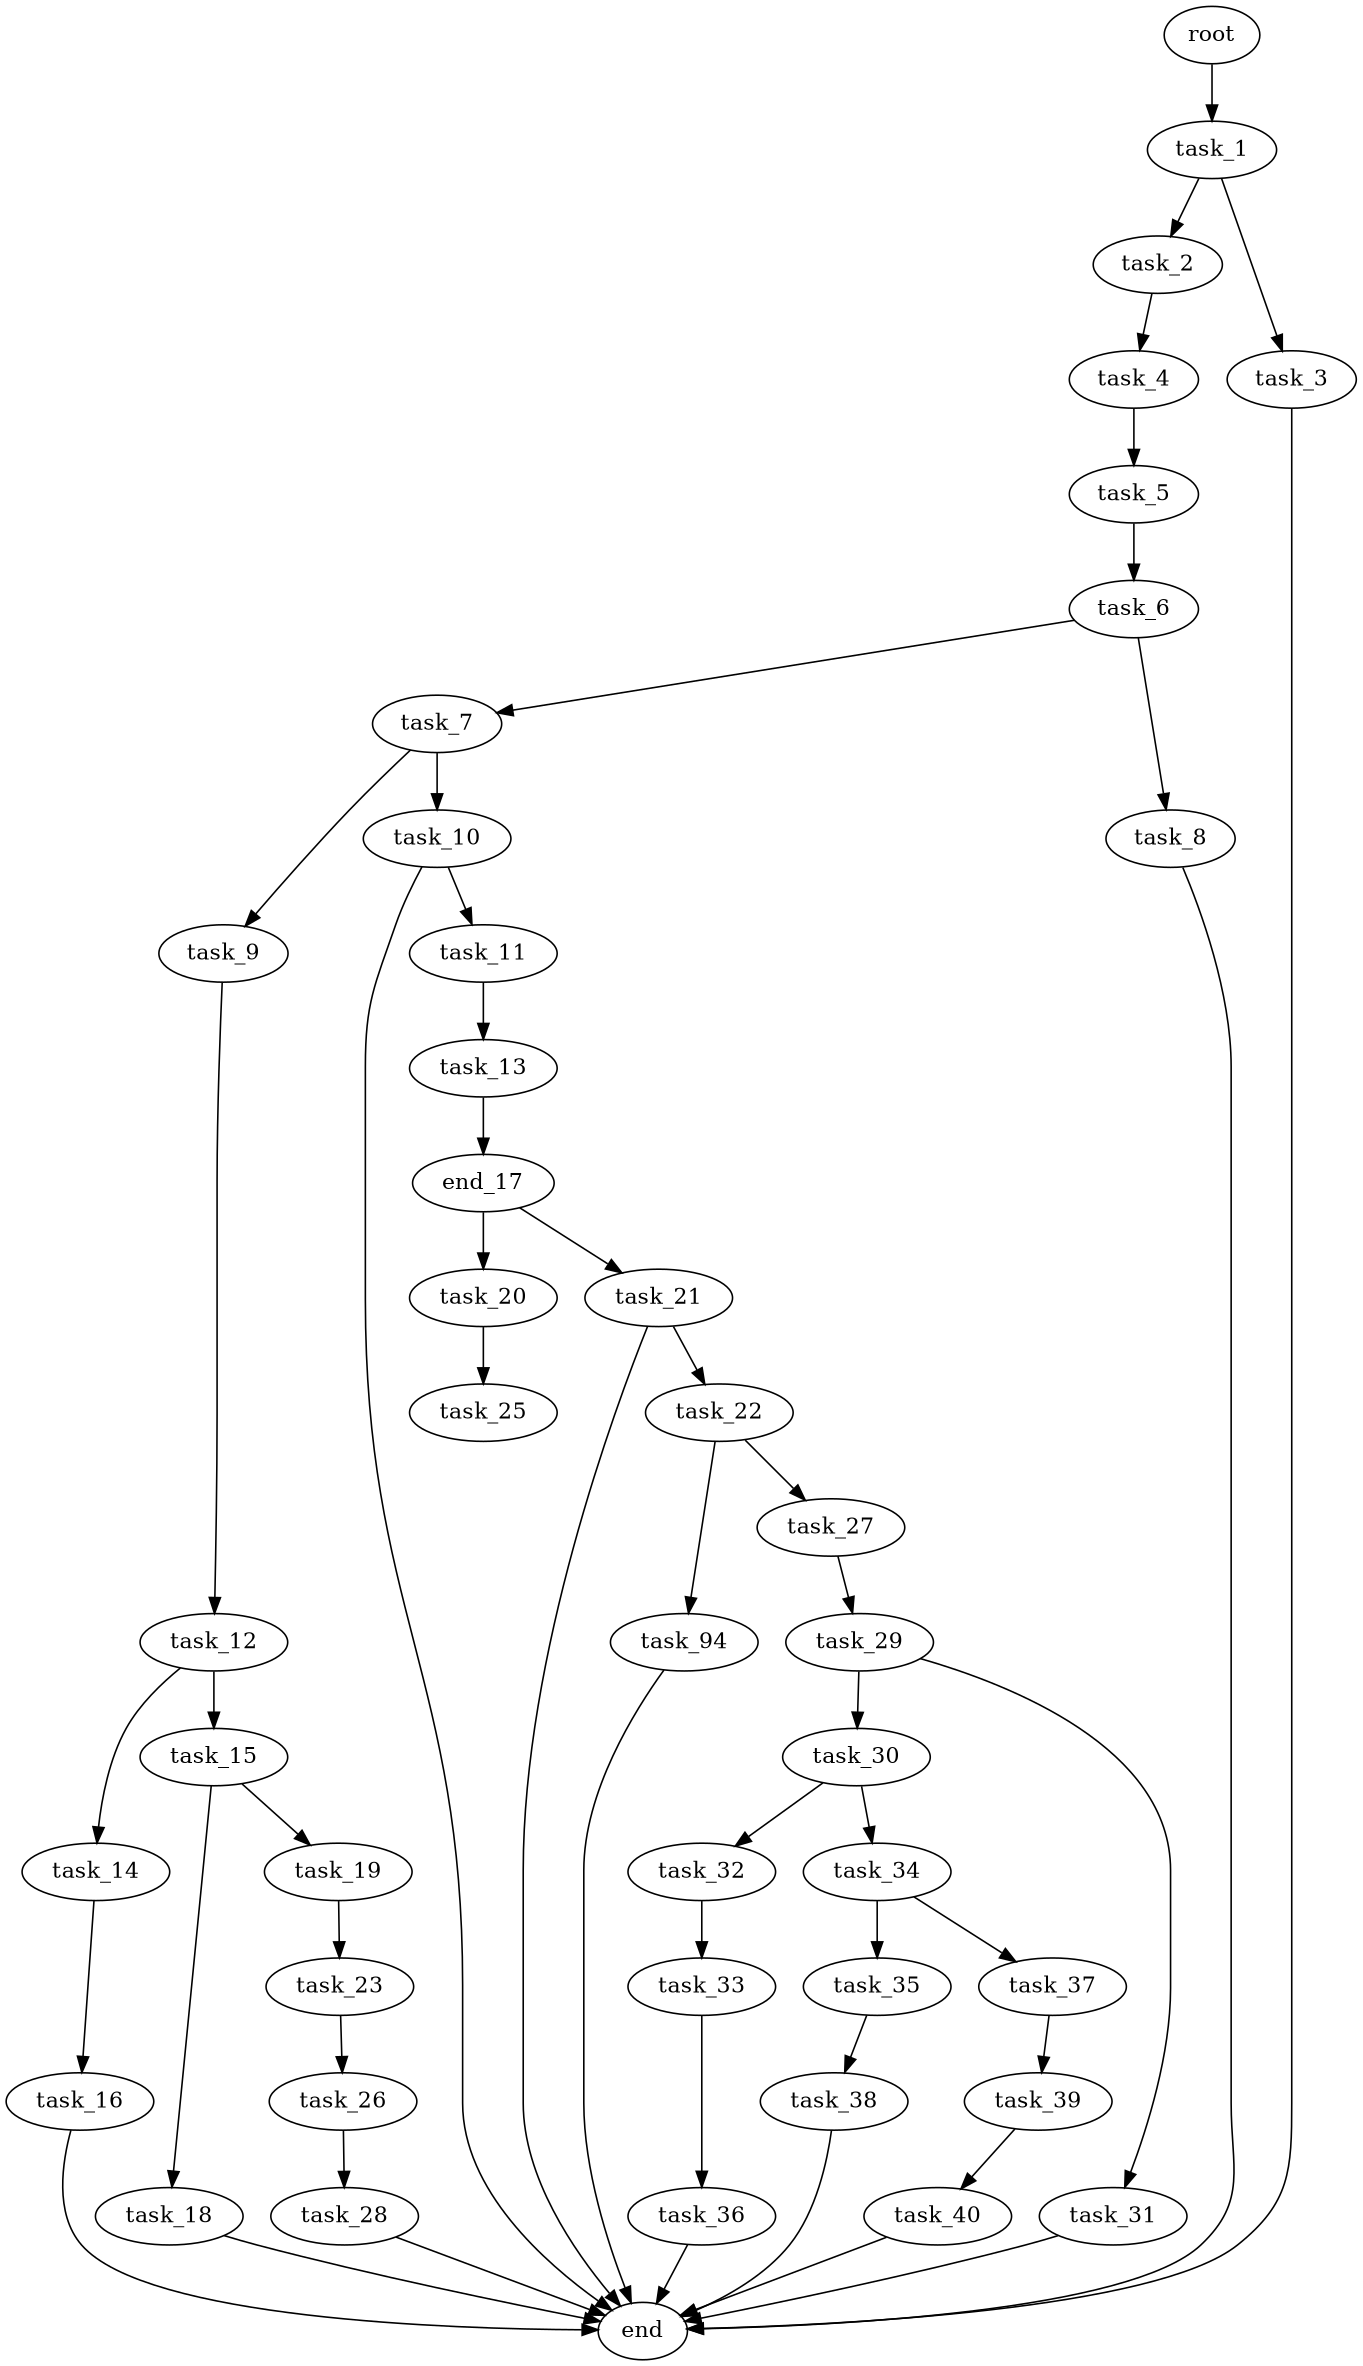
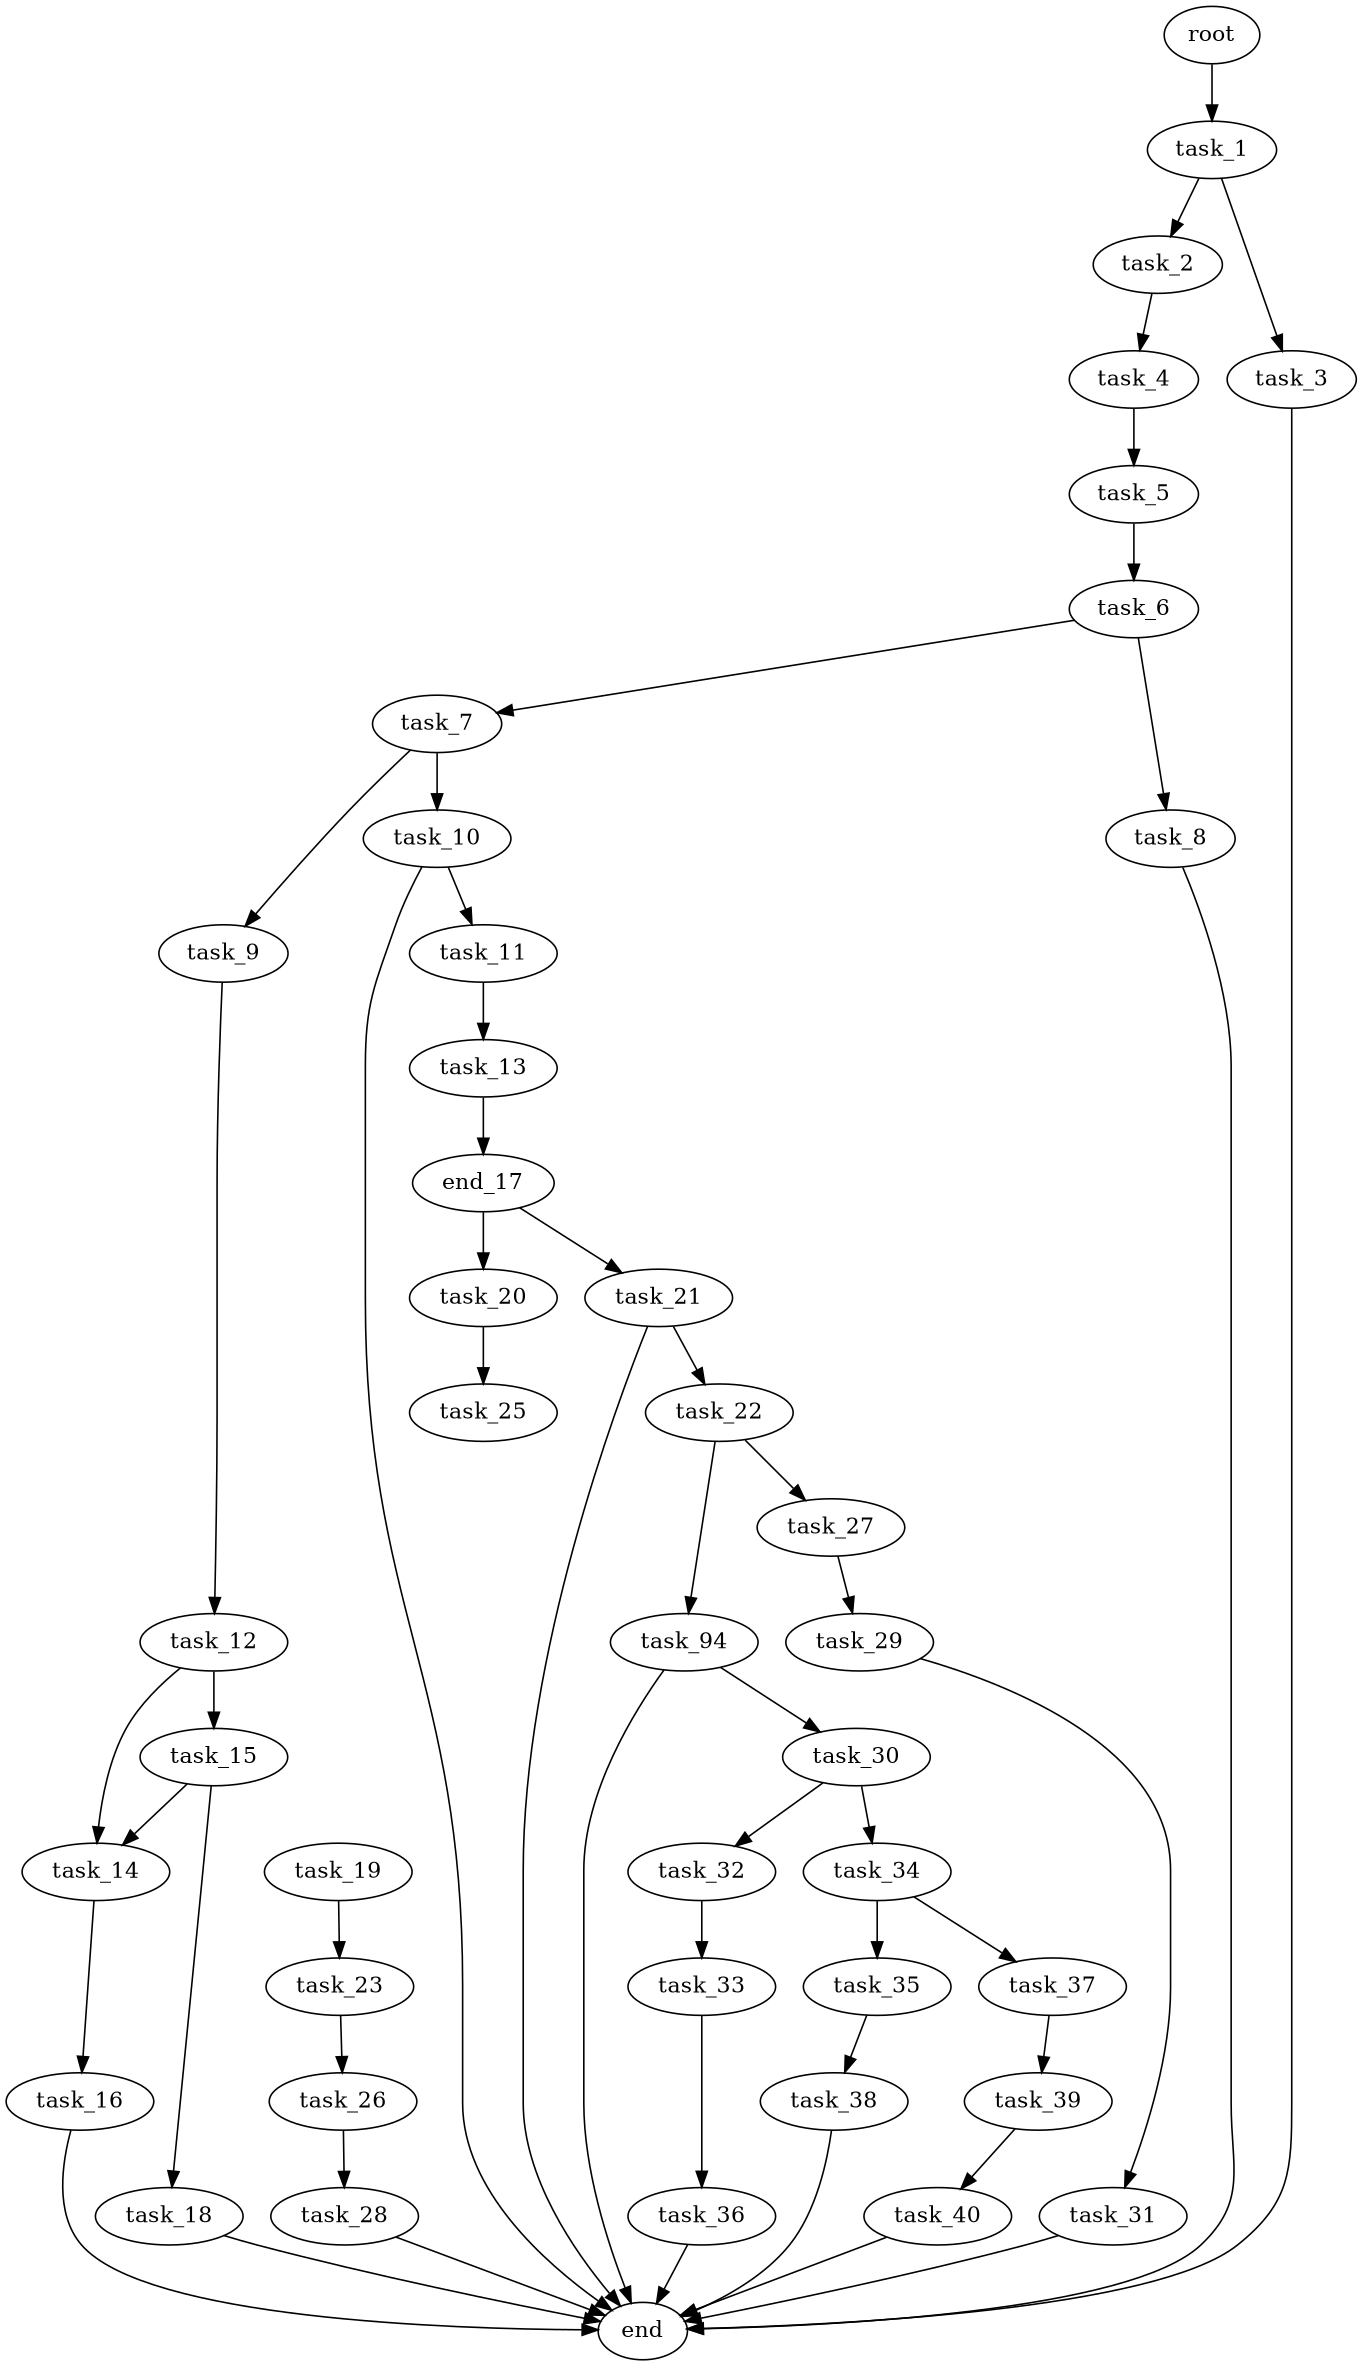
(858, 1692) -> (764, 1695)
(270, 1809) -> (161, 1809)
